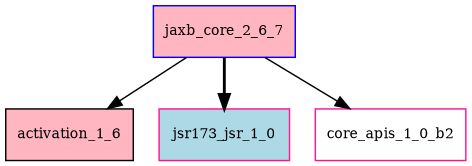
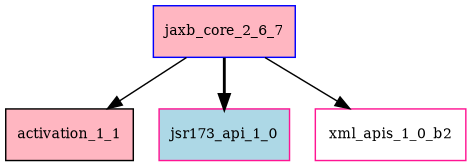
(70, 135) -> (70, 135)
(224, 135) -> (224, 135)
(391, 135) -> (391, 135)
